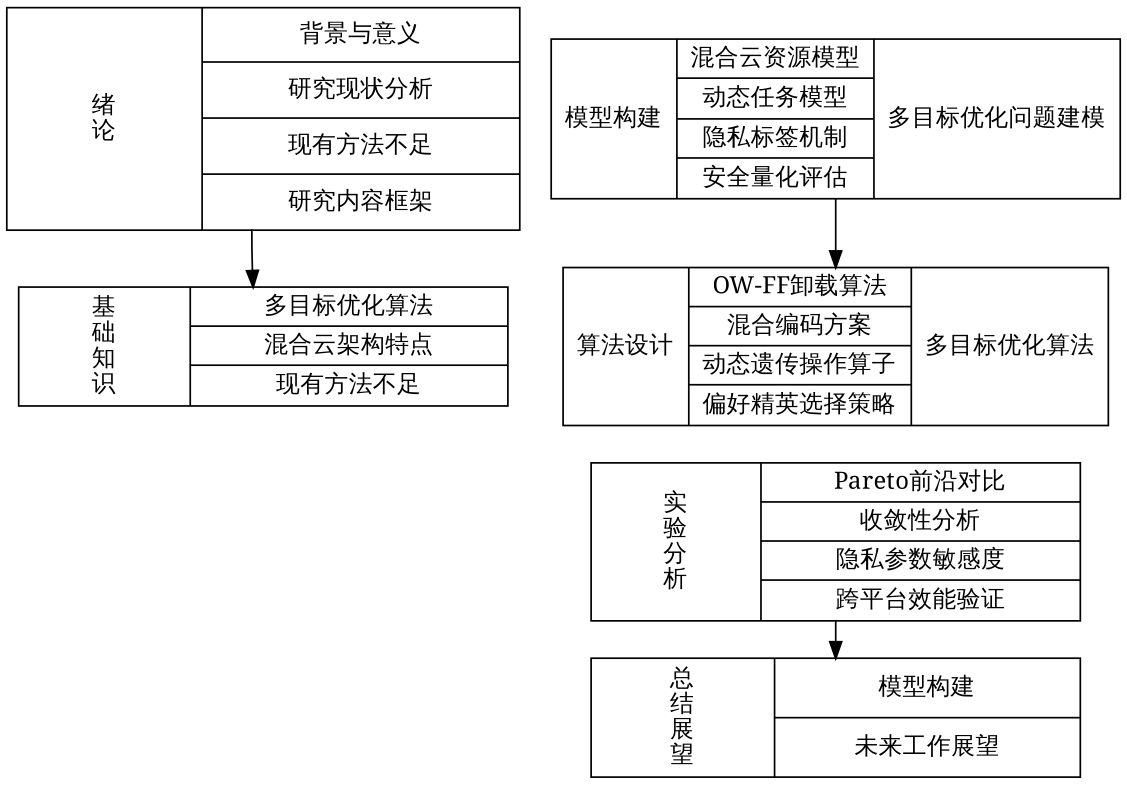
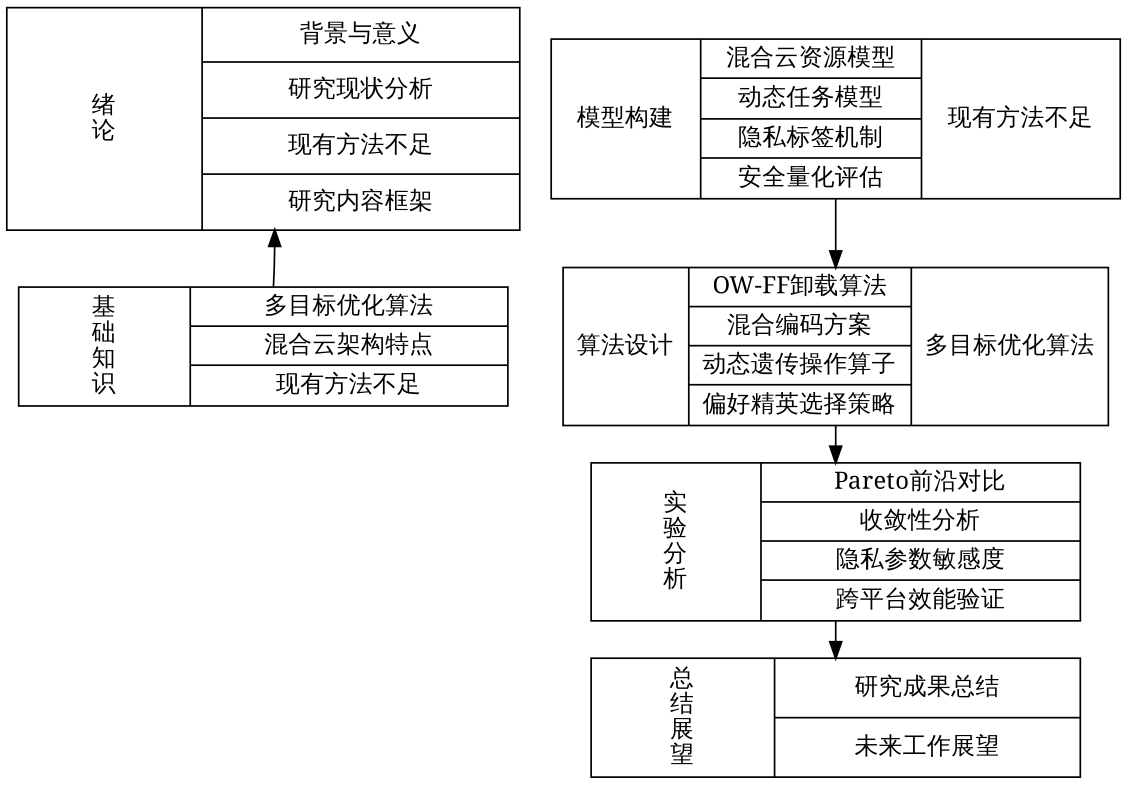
(997, 118) -> (1021, 118)
(252, 250) -> (274, 267)
none -> (836, 436)
(927, 687) -> (927, 687)
